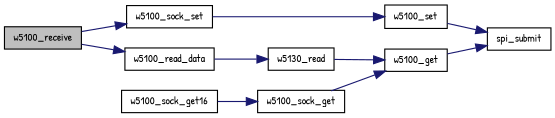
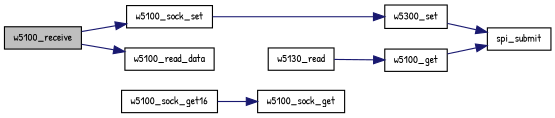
(416, 17) -> (416, 17)
(236, 59) -> none
(353, 83) -> none
